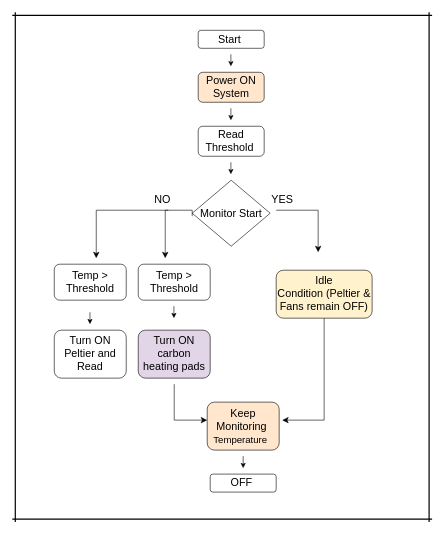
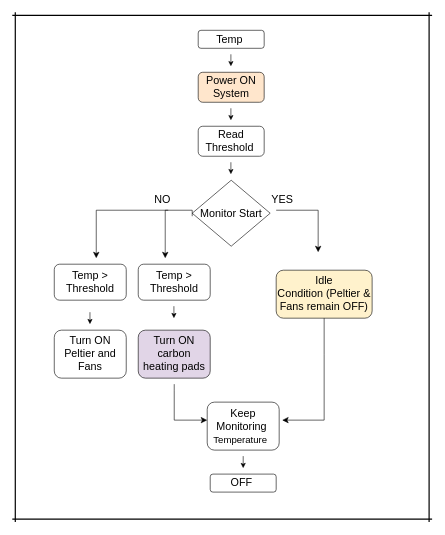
(231, 39) -> (231, 39)
(90, 354) -> (90, 354)
(243, 426) -> (243, 426)
